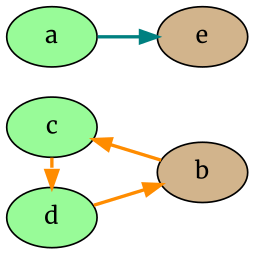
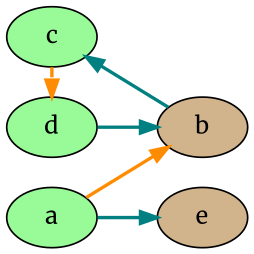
(136, 152) -> (135, 87)
none -> (120, 177)
(119, 197) -> (119, 127)
